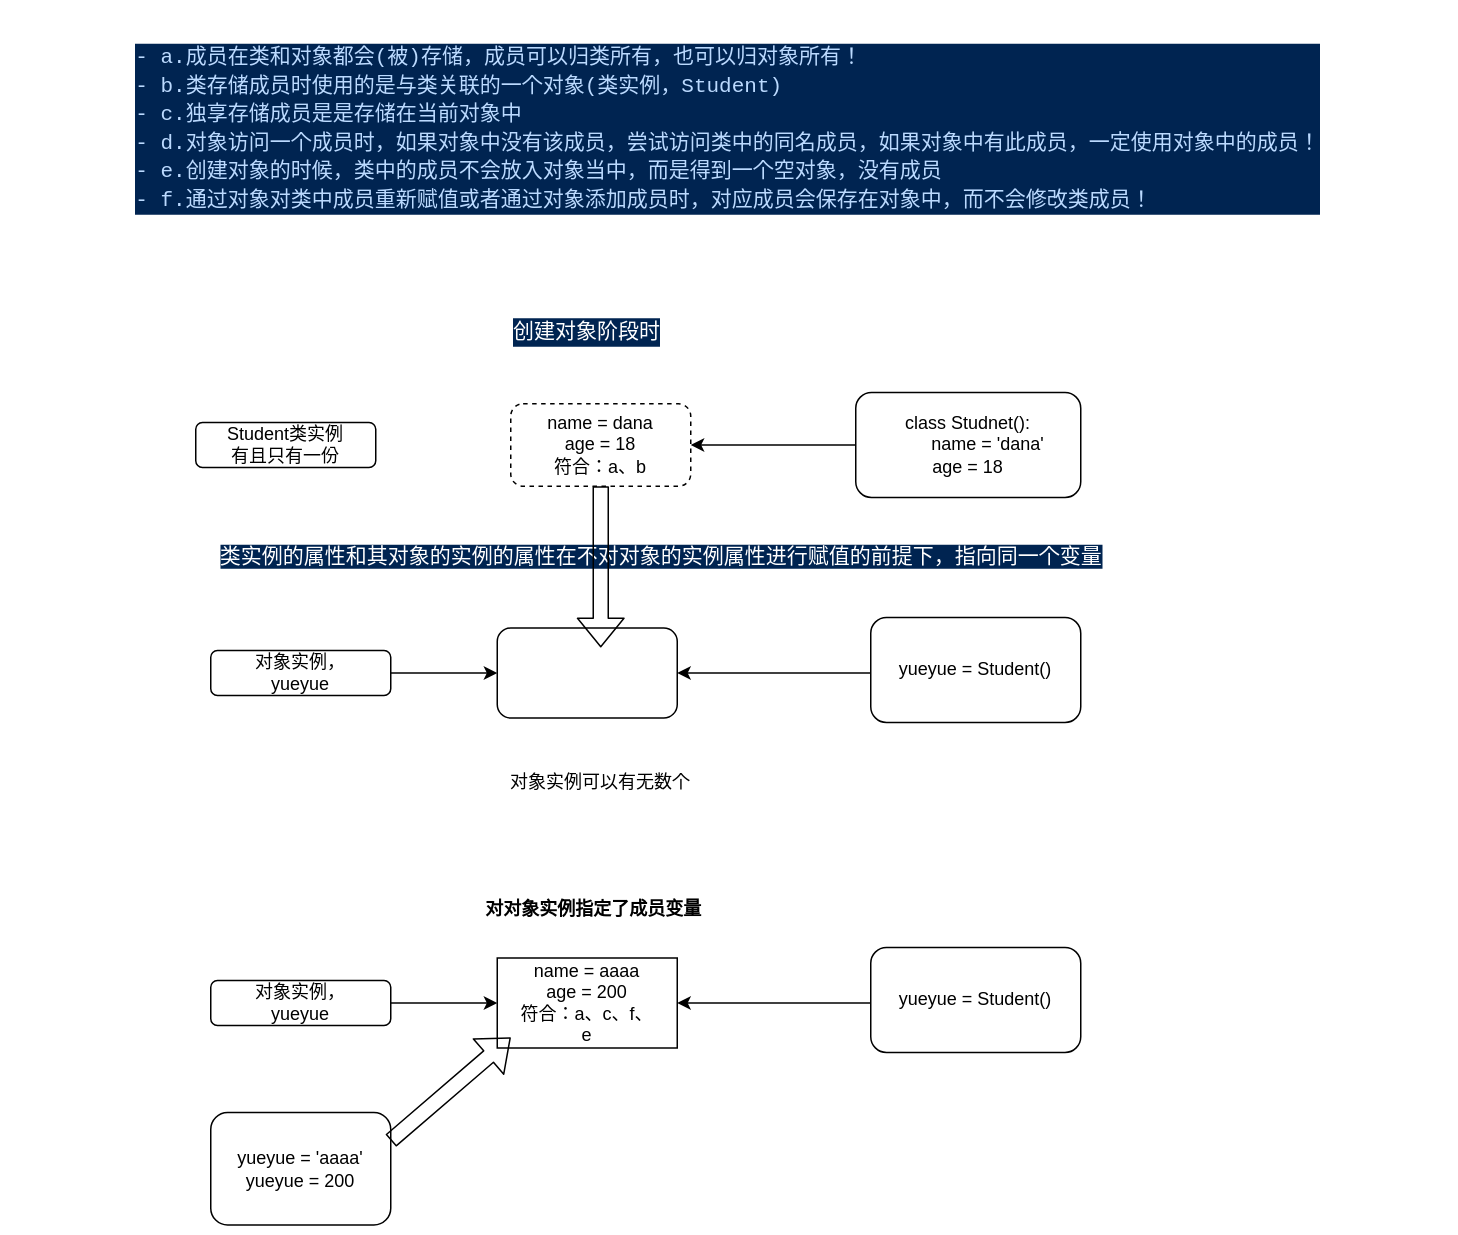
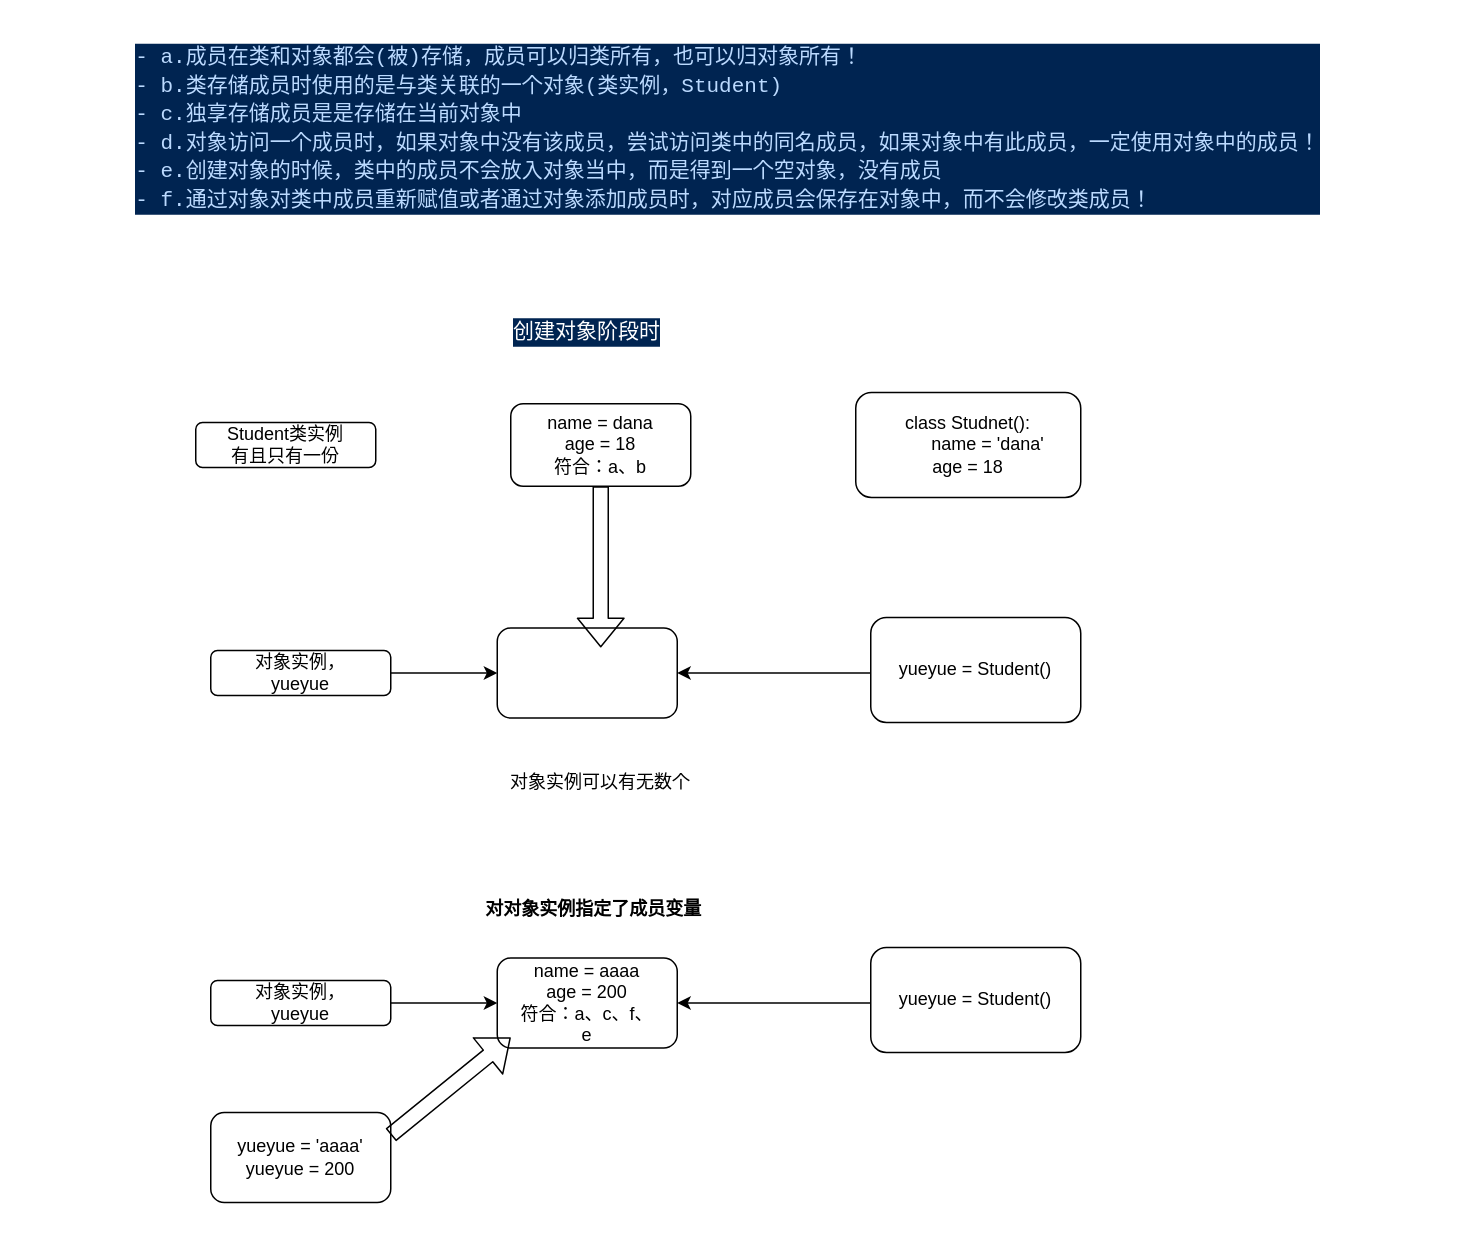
(601, 445) -> (601, 445)
(779, 445) -> none
(661, 557) -> none
(587, 1003) -> (587, 1003)
(301, 1169) -> (301, 1157)
